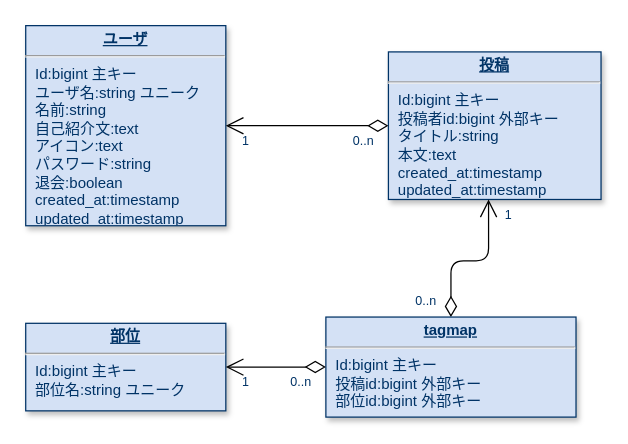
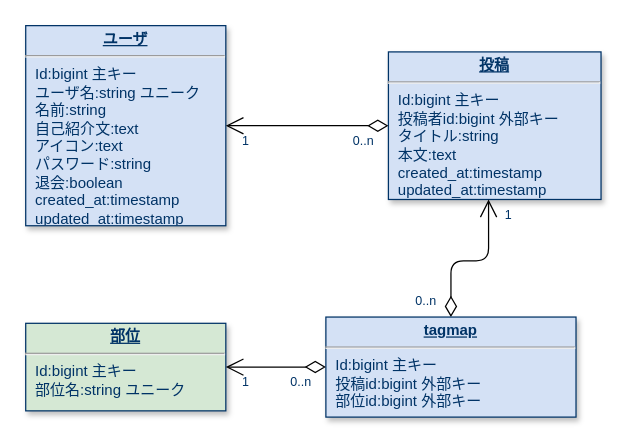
(126, 367) -> (126, 367)
